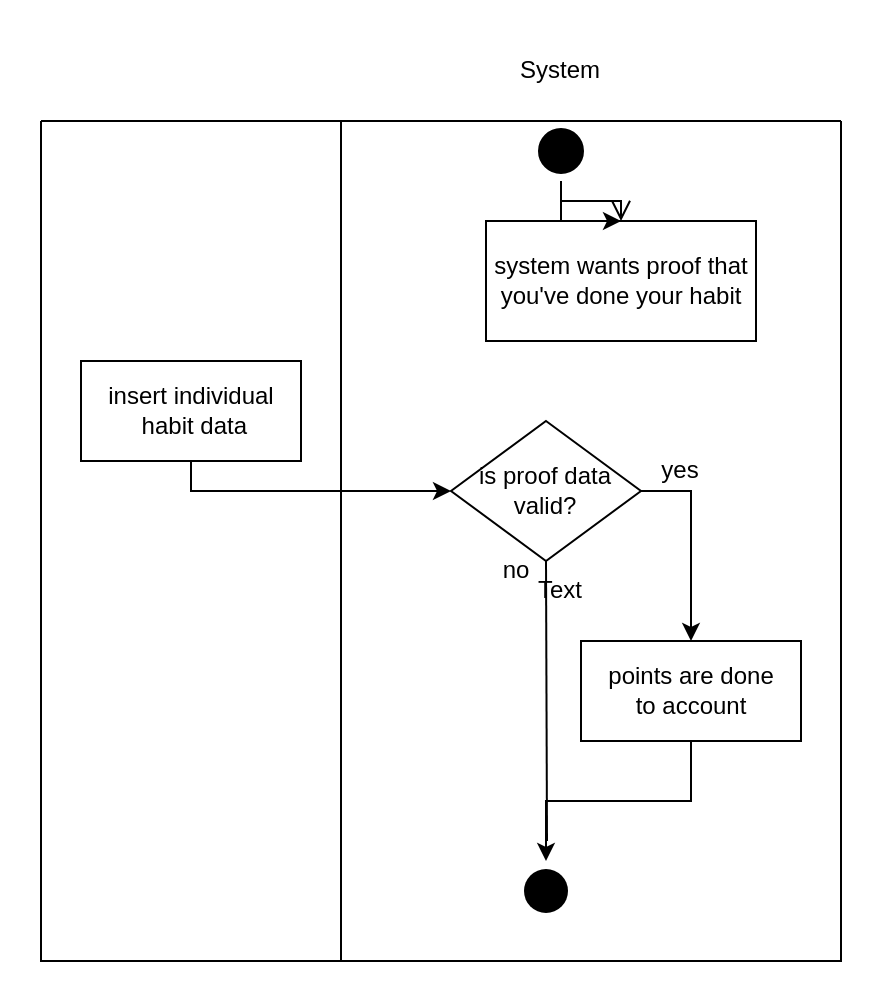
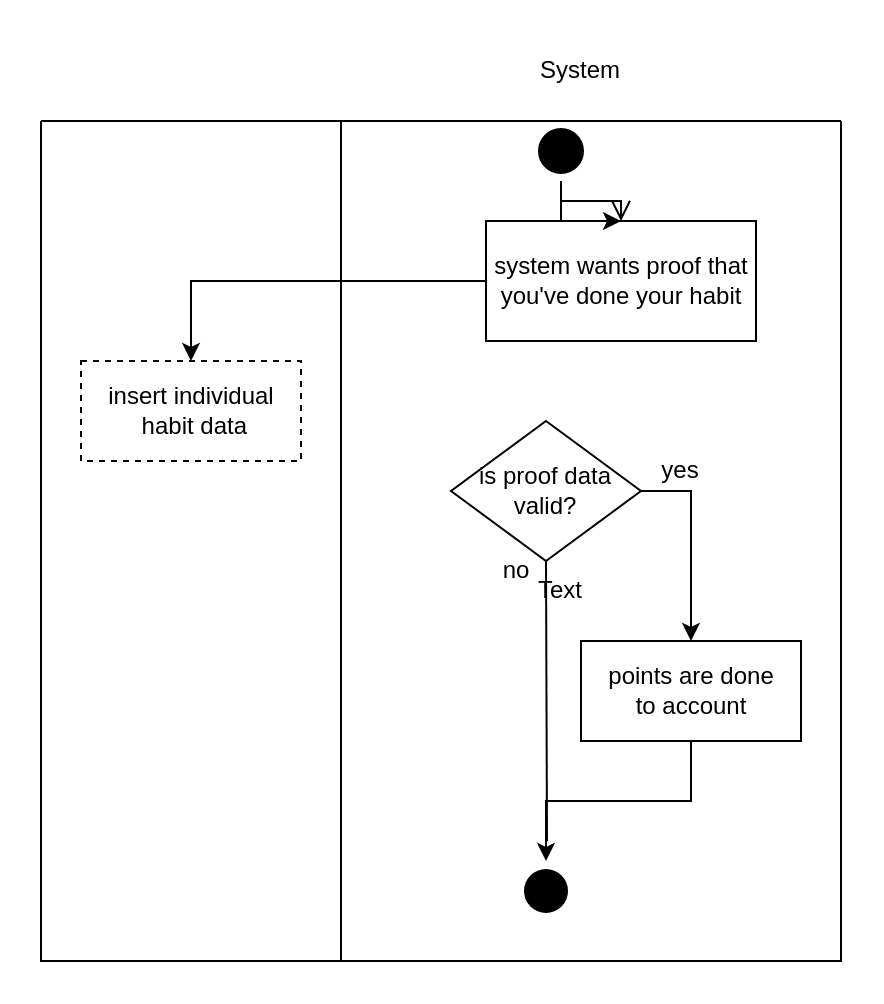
(561, 71) -> (581, 71)
none -> (231, 281)
(191, 411) -> (191, 411)
(249, 491) -> none
